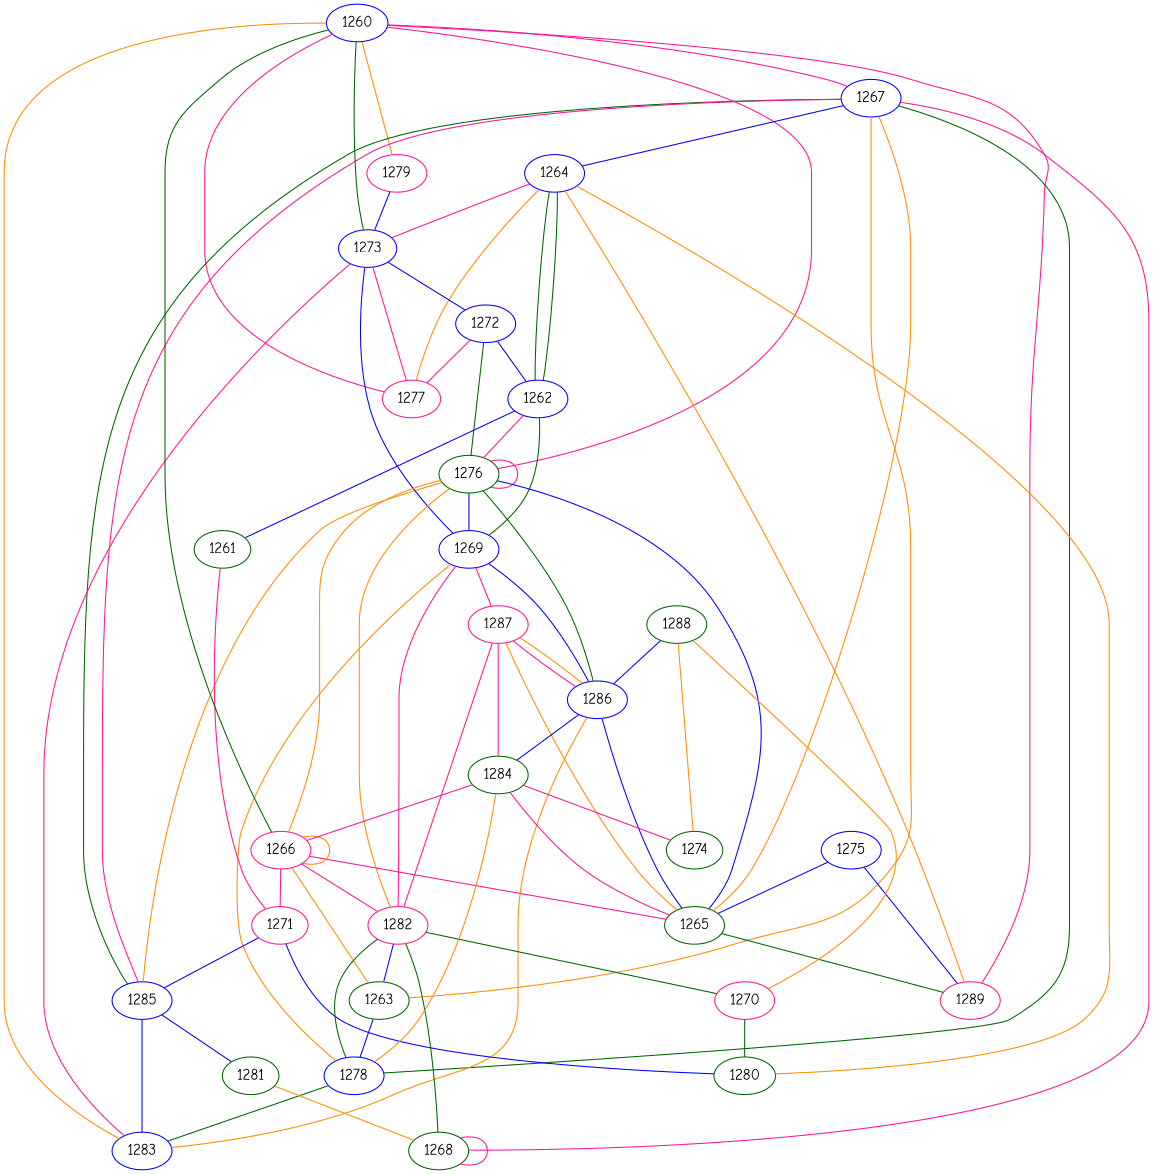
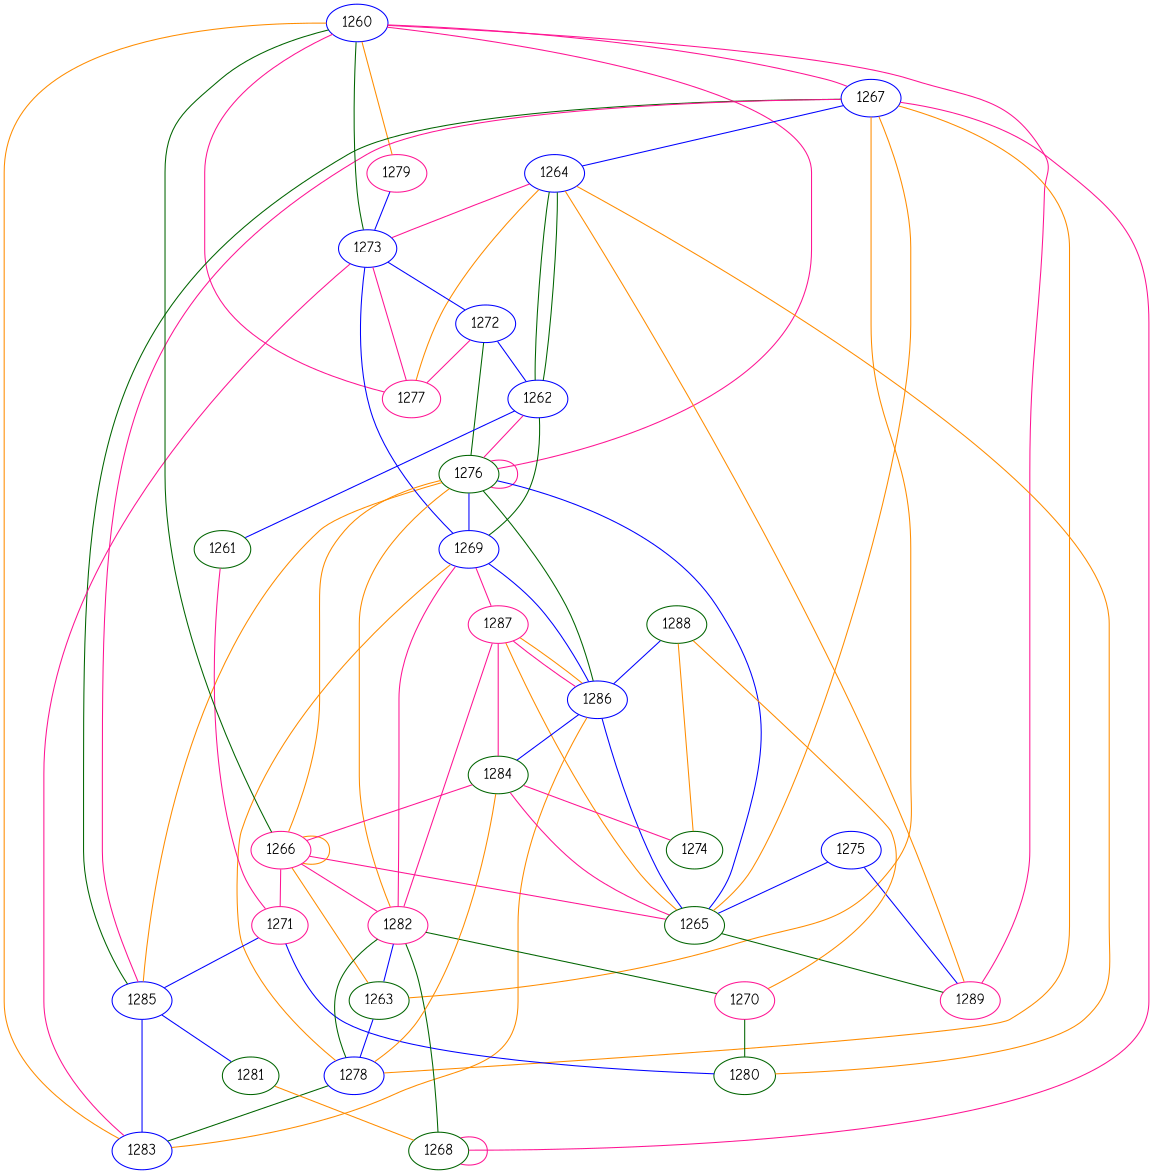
(1070, 842) -> (1070, 842)
